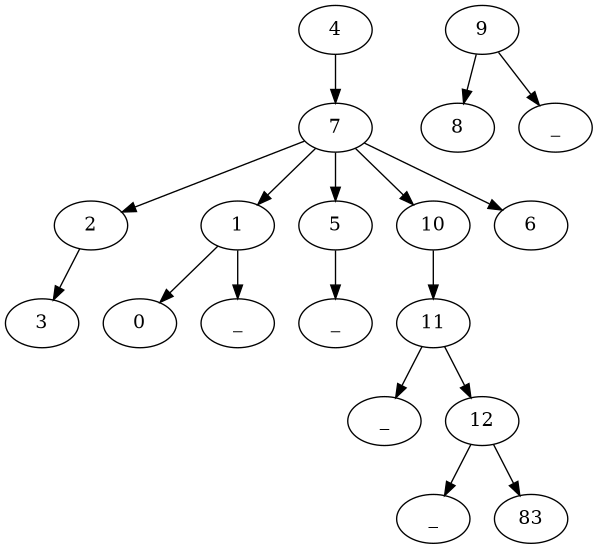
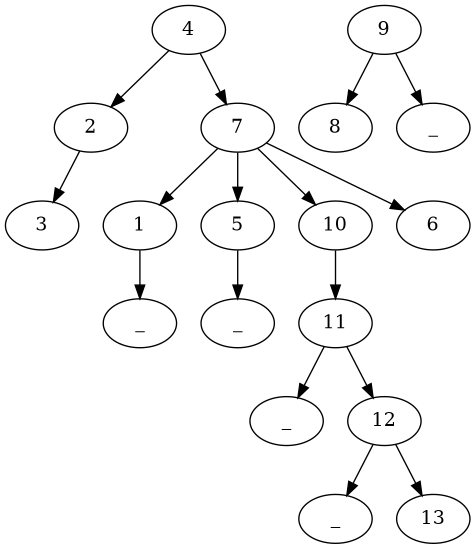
(220, 174) -> (145, 74)
(140, 323) -> none
(531, 519) -> (433, 519)
